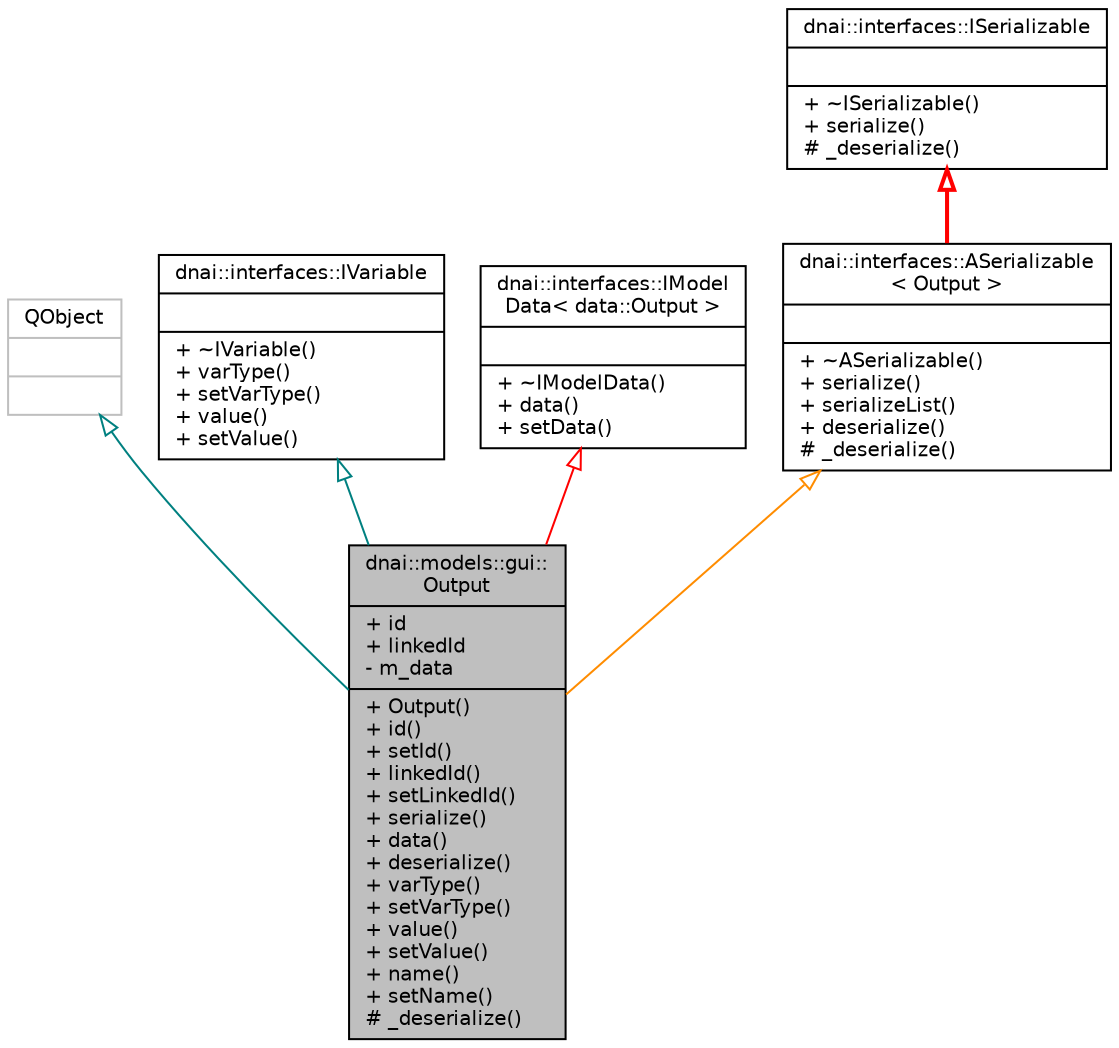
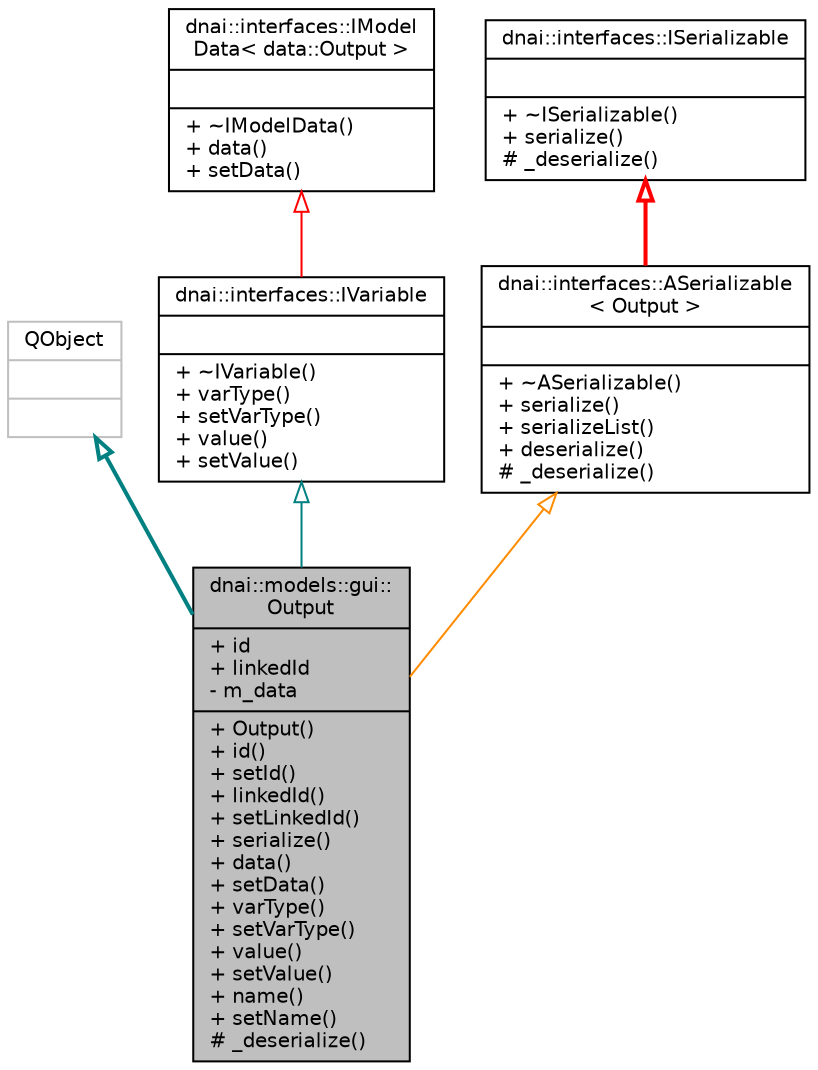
(560, 506) -> (302, 244)
(225, 565) -> (149, 535)
(439, 863) -> (268, 885)
